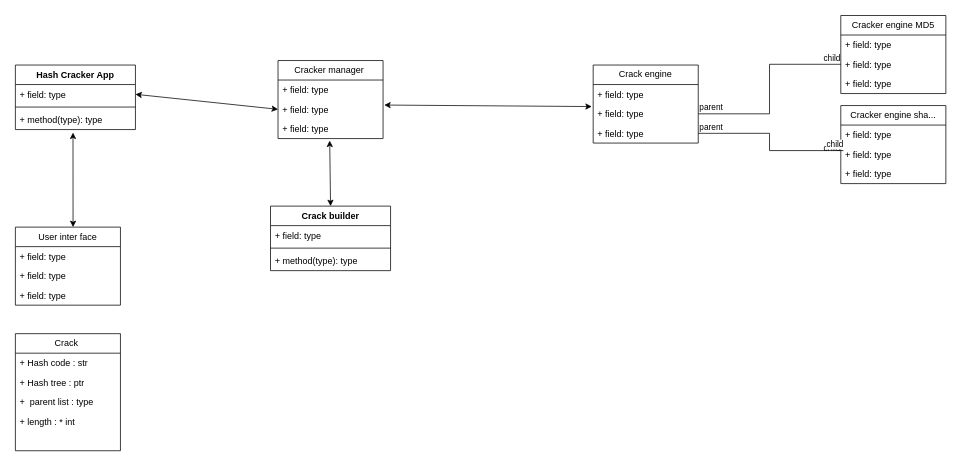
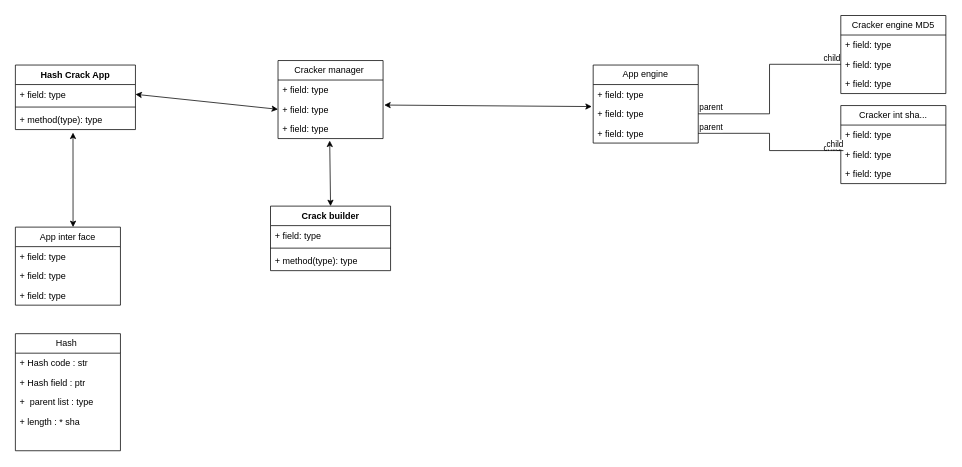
(645, 75) -> (645, 75)
(75, 76) -> (75, 76)
(893, 115) -> (893, 115)
(68, 237) -> (68, 237)
(68, 343) -> (68, 343)
(57, 383) -> (57, 383)
(52, 422) -> (53, 422)
